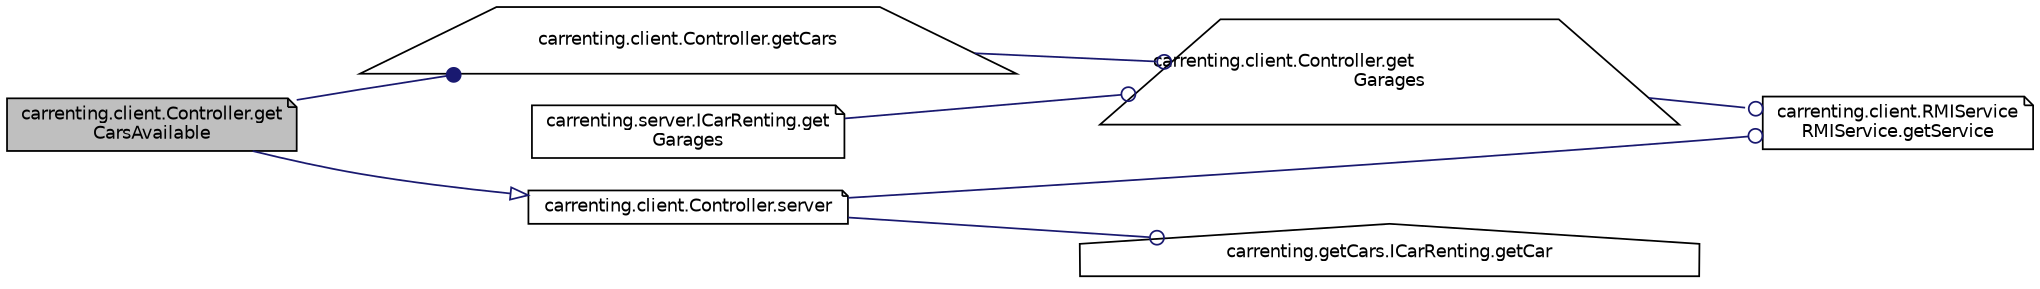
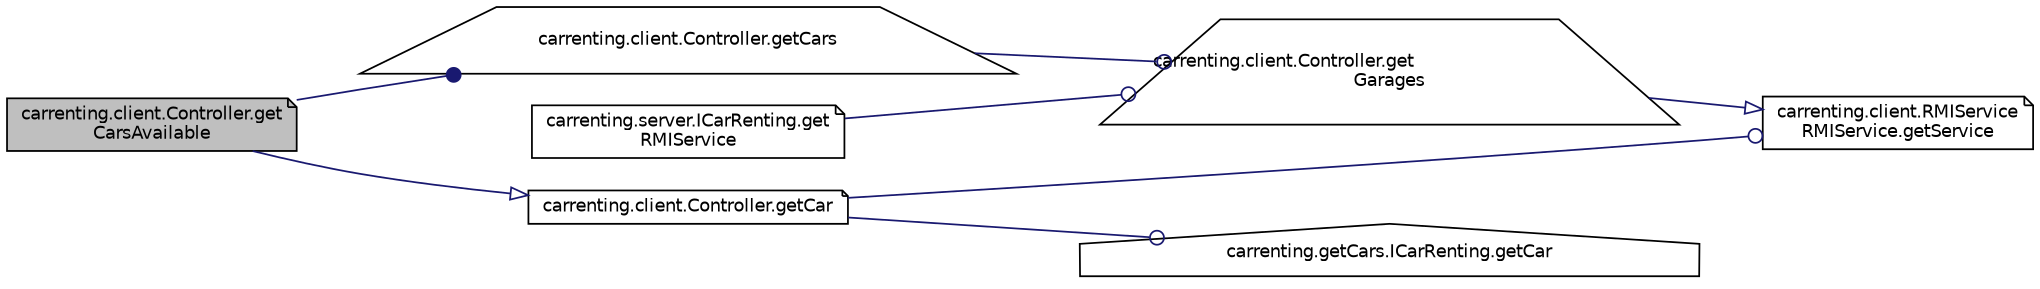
(1697, 103) -> (1697, 103)
(688, 132) -> (688, 132)
(688, 207) -> (688, 207)
